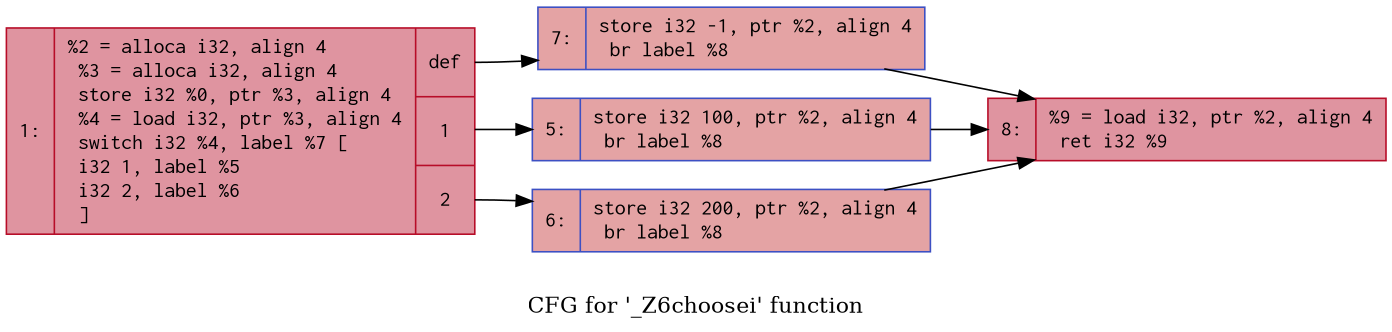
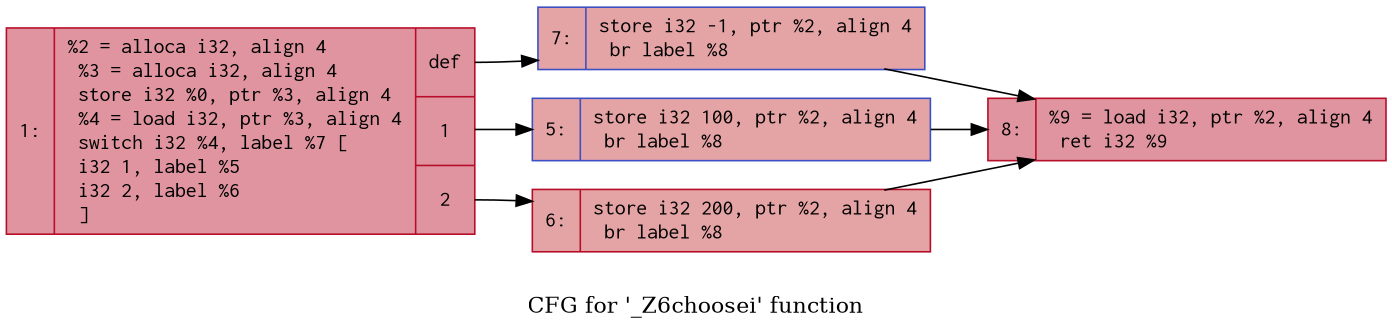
(731, 221) -> (731, 221)
